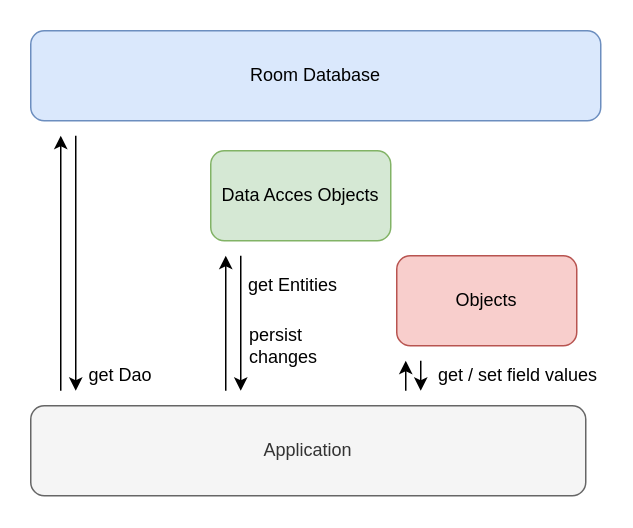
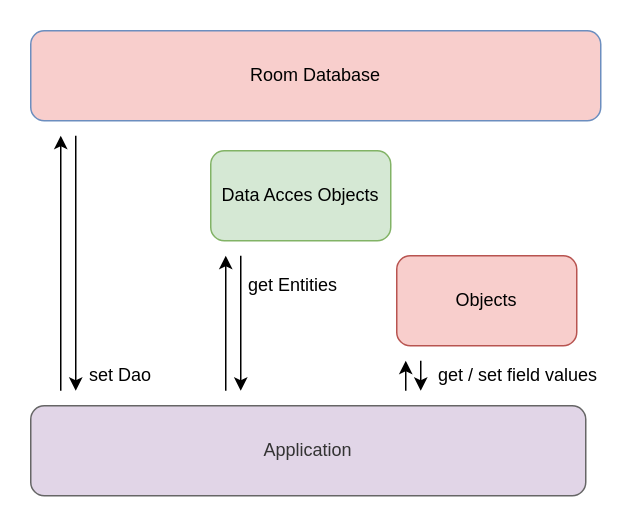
(316, 76) -> (316, 76)
(301, 346) -> none
(121, 376) -> (121, 376)
(308, 451) -> (308, 451)
